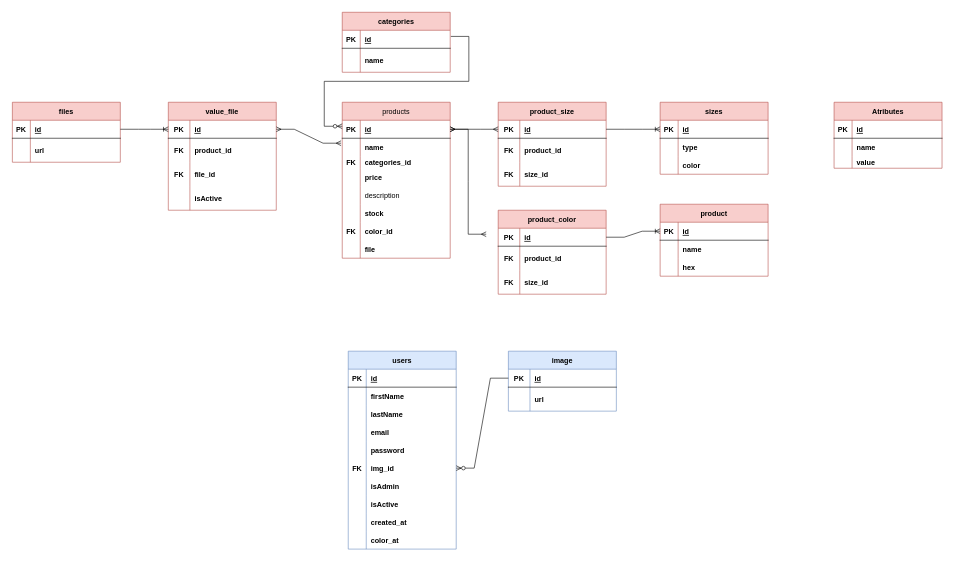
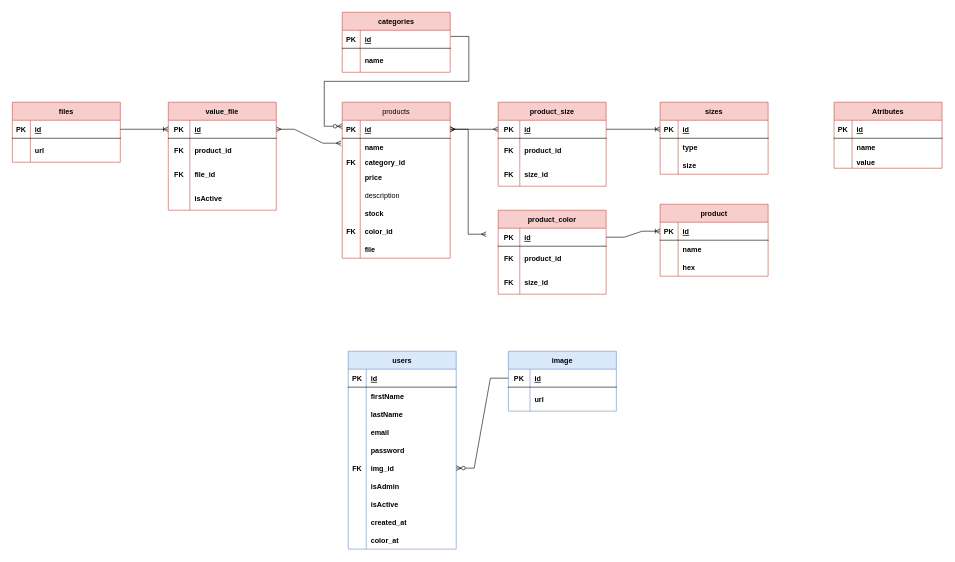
(389, 163) -> (386, 163)
(692, 166) -> (690, 166)
